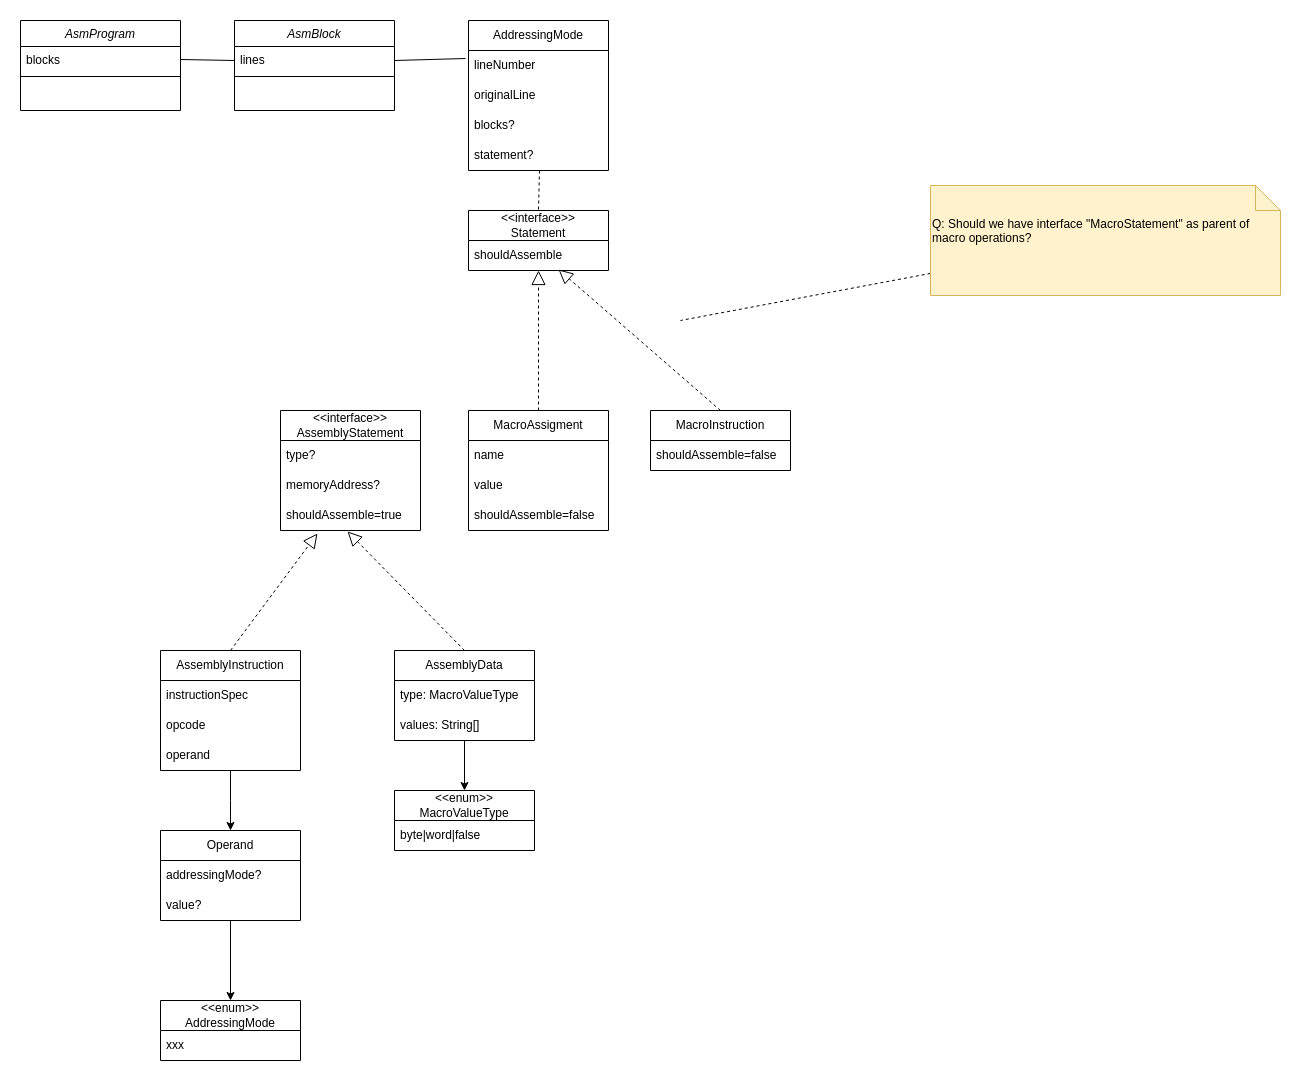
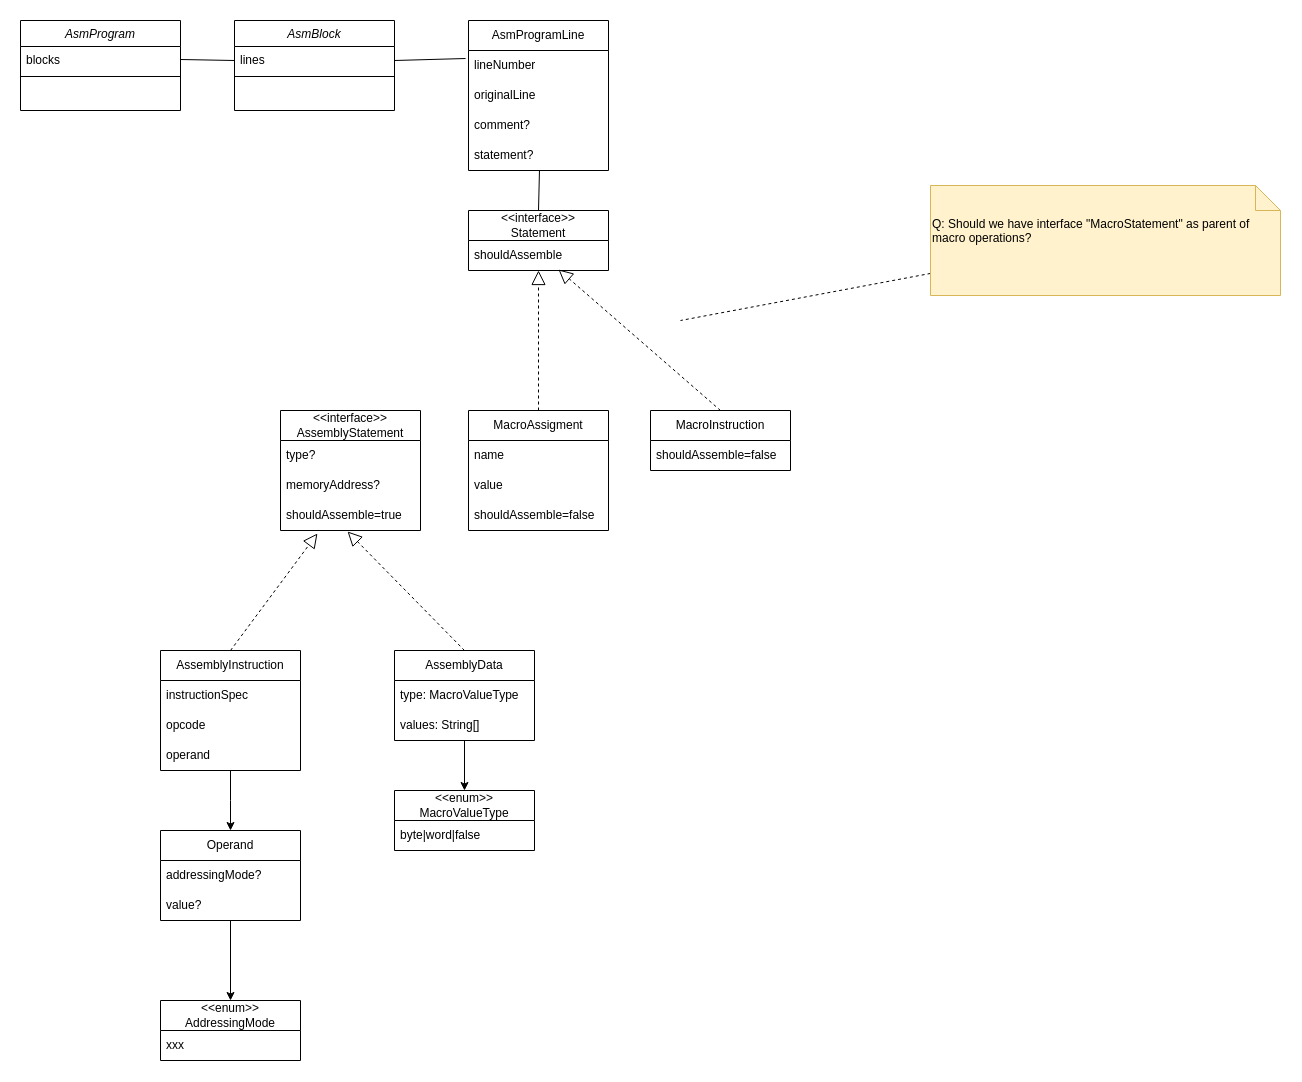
(539, 36) -> (539, 36)
(496, 126) -> (501, 126)
(539, 191) -> (539, 191)
